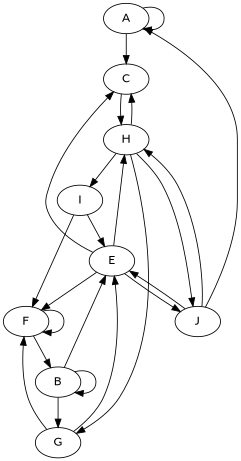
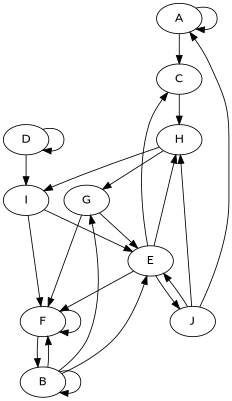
(132, 114) -> none
none -> (26, 140)
(176, 221) -> none
none -> (49, 356)
